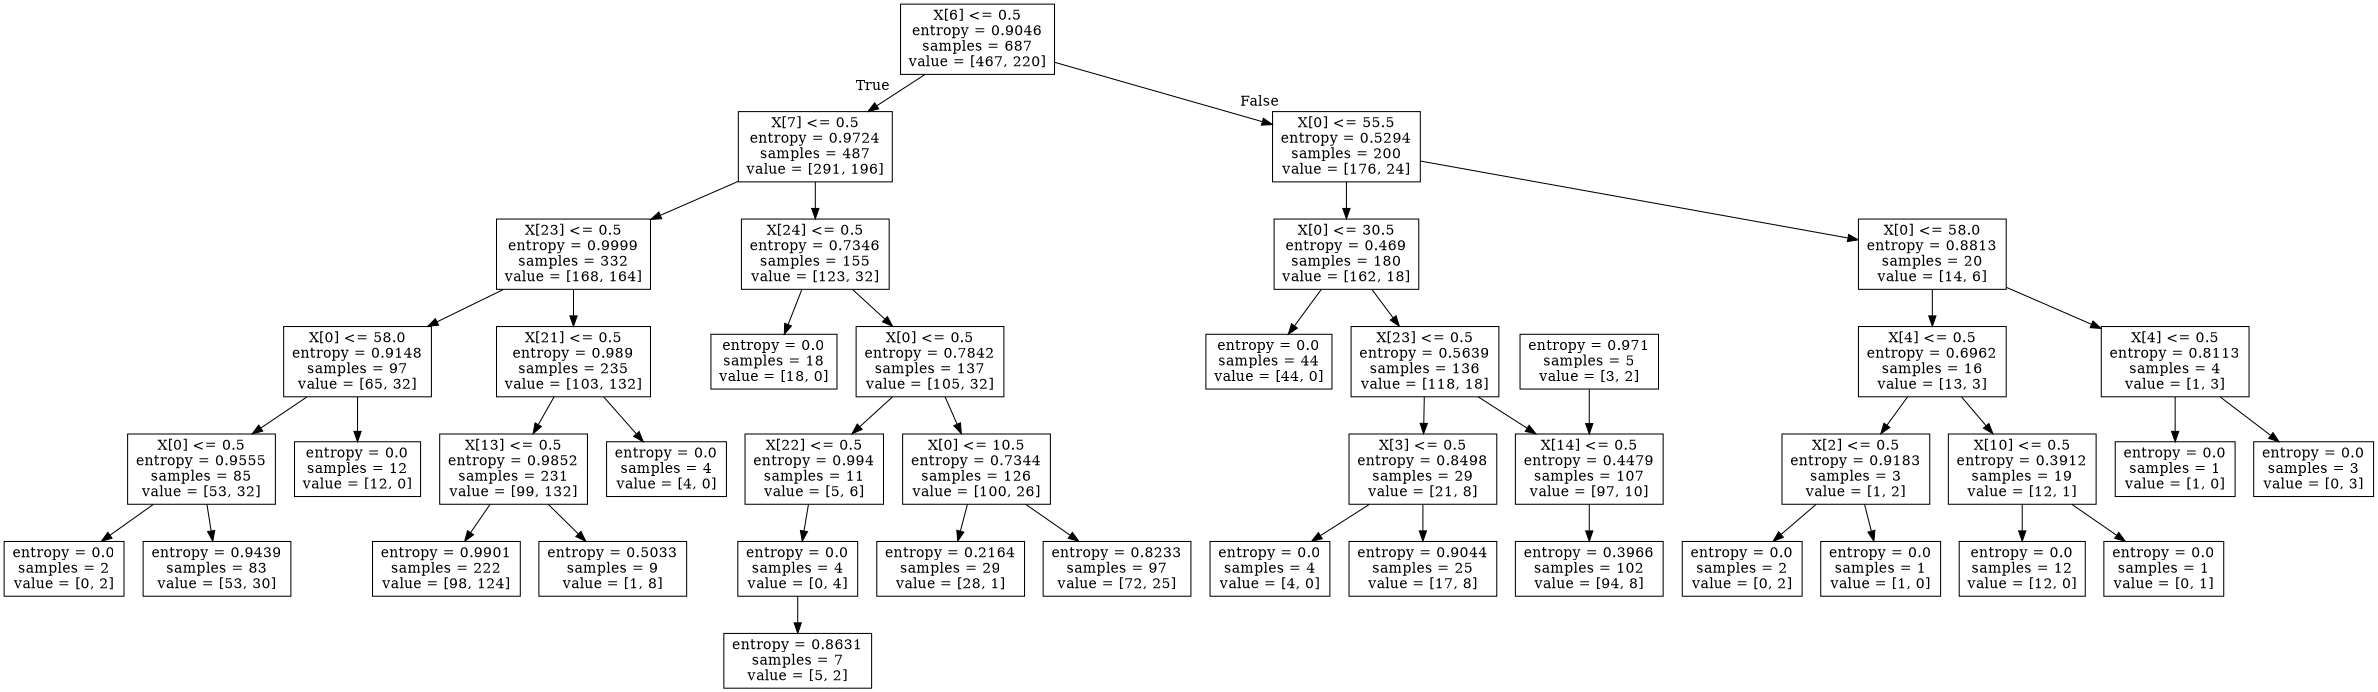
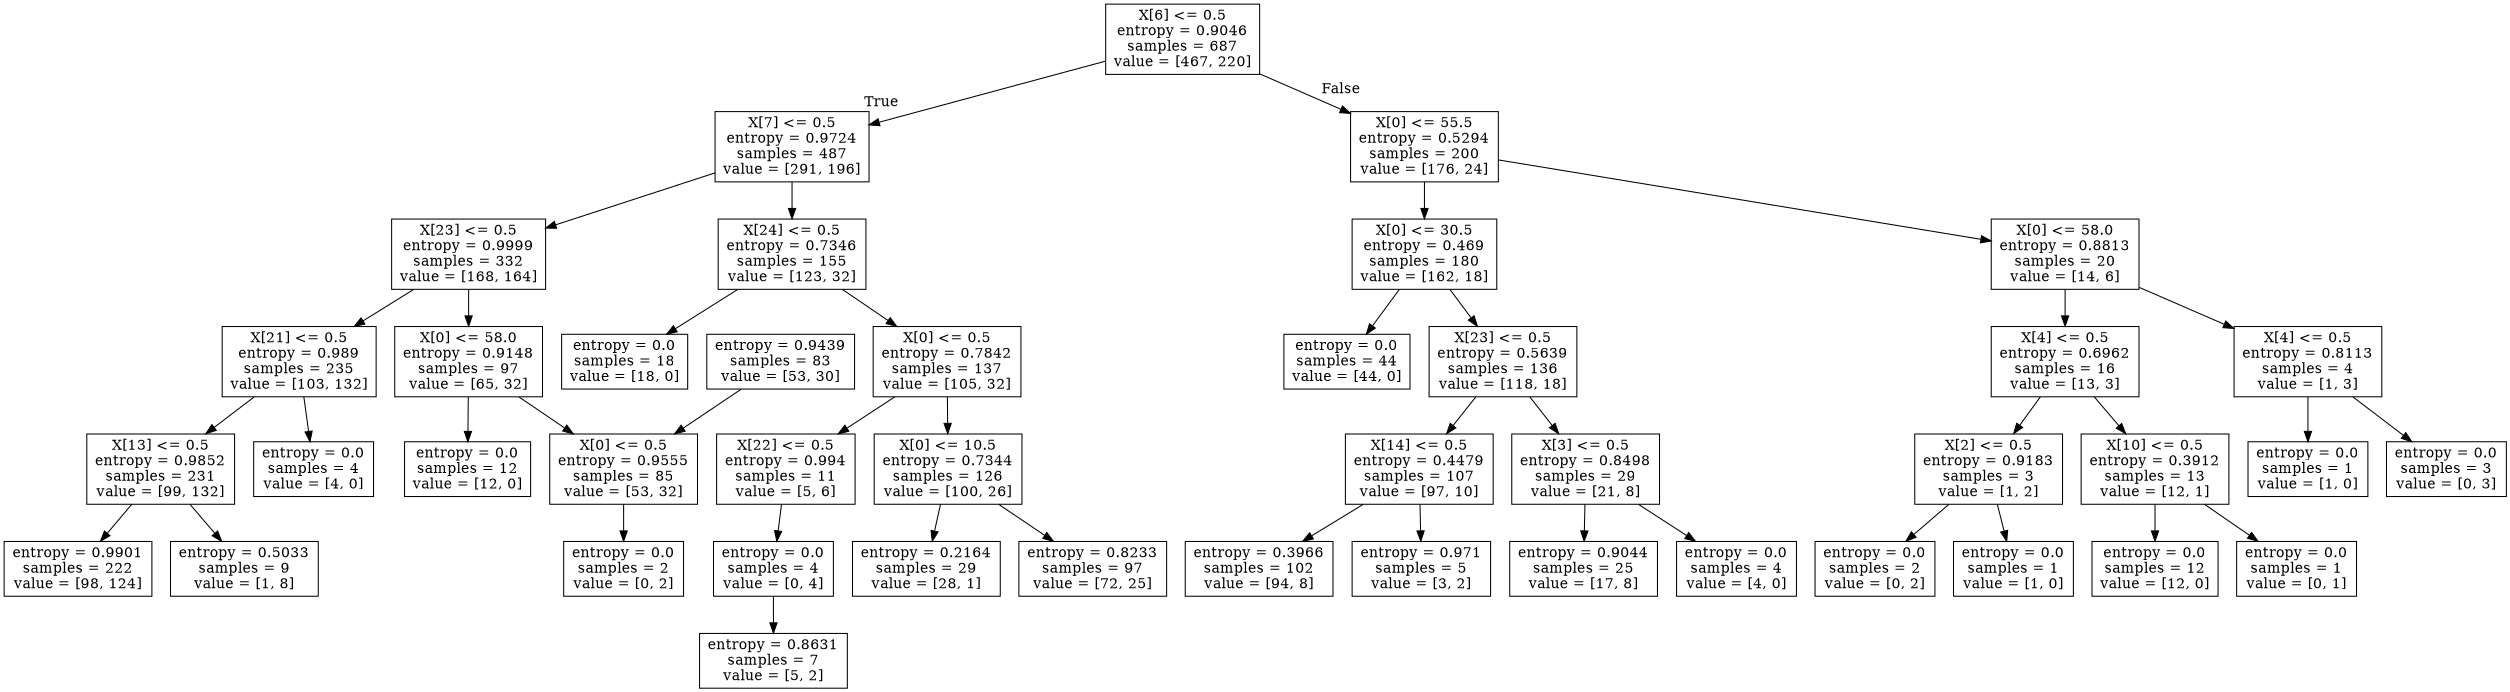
(1589, 406) -> (1420, 517)
(2022, 469) -> (2155, 469)
(209, 518) -> (712, 409)
